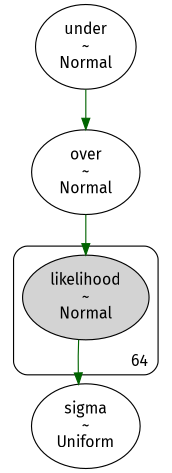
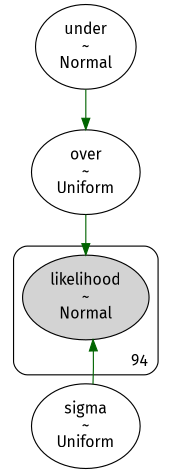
(86, 172) -> (86, 172)
(78, 356) -> (93, 368)
(140, 362) -> (140, 362)
